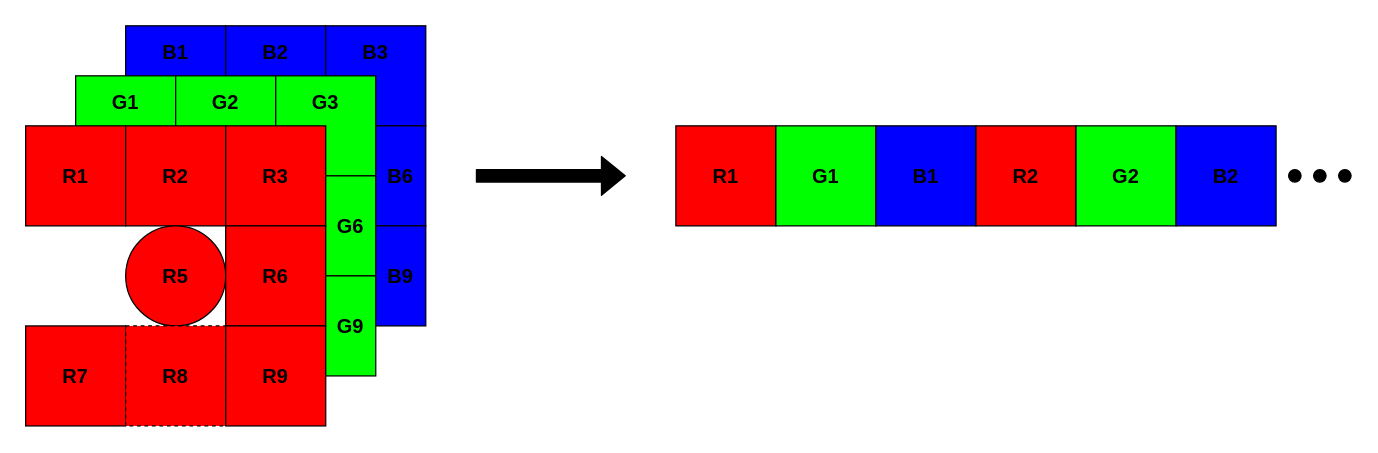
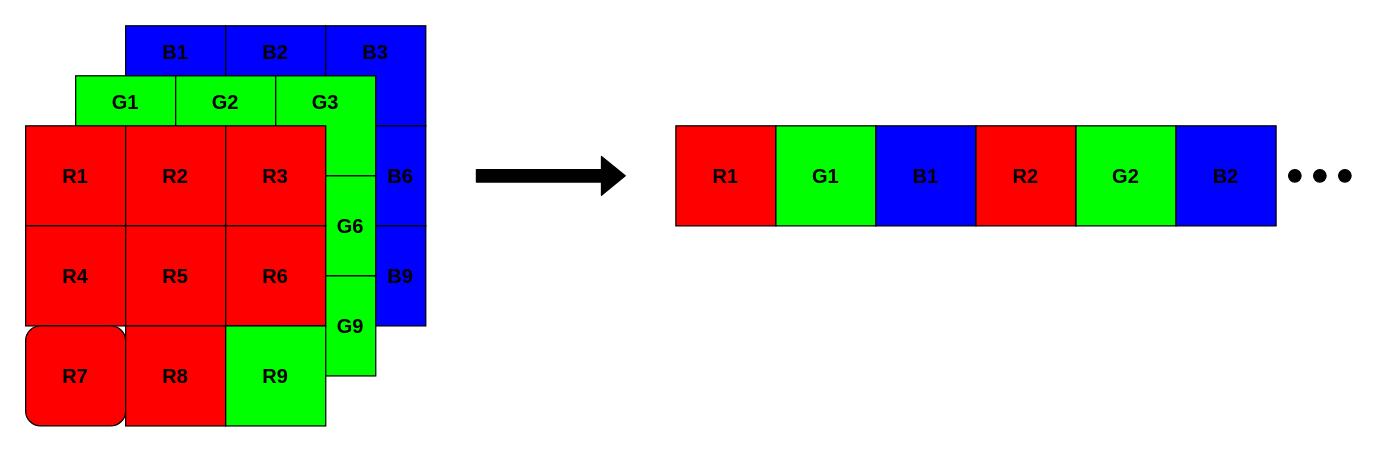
none -> (76, 276)
(176, 276) -> (176, 276)
(76, 376) -> (76, 376)
(176, 376) -> (176, 376)
(276, 376) -> (276, 376)
